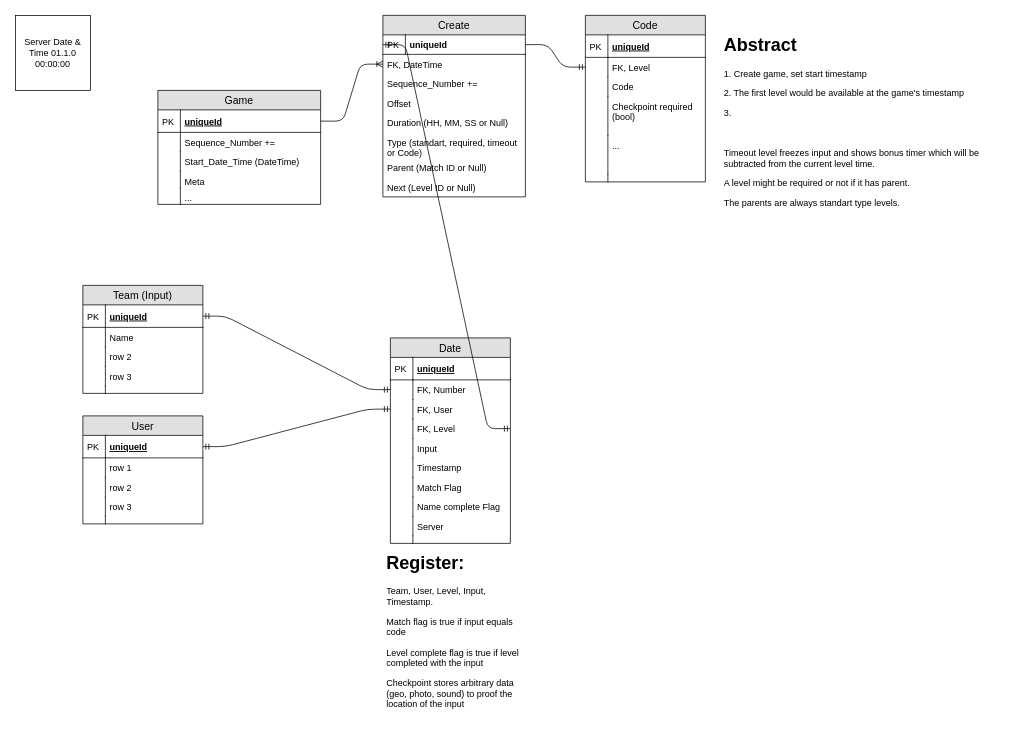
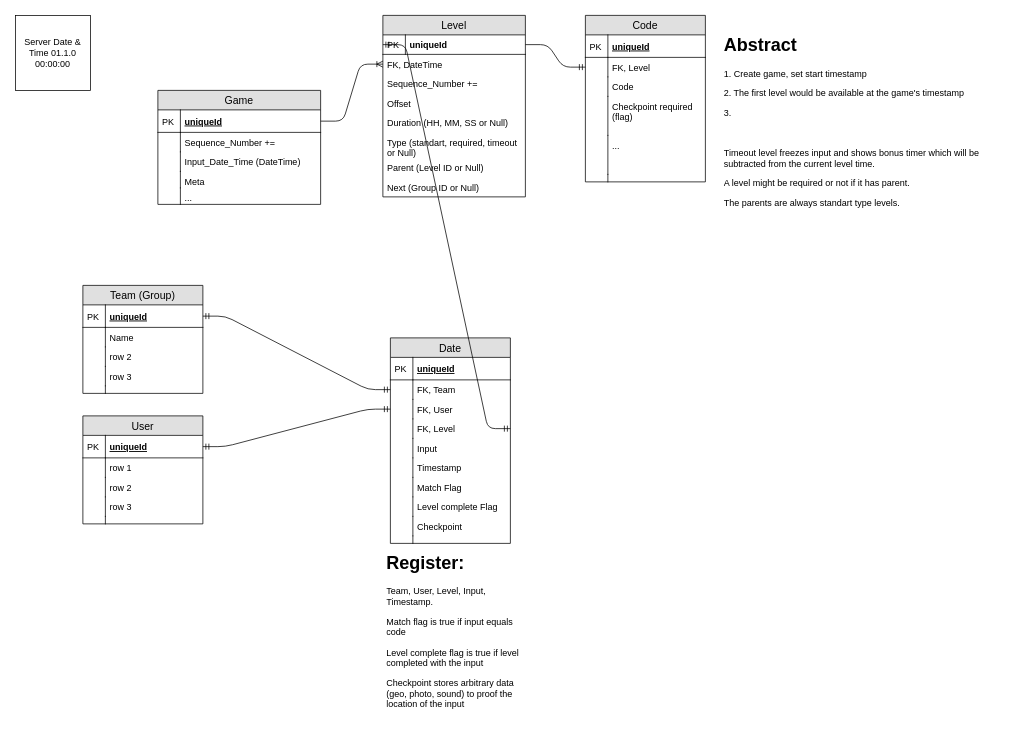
(454, 26) -> (454, 26)
(657, 112) -> (657, 112)
(455, 148) -> (455, 148)
(247, 162) -> (247, 162)
(443, 168) -> (442, 168)
(437, 188) -> (438, 188)
(143, 296) -> (143, 296)
(440, 390) -> (435, 390)
(458, 507) -> (459, 507)
(432, 527) -> (441, 527)
